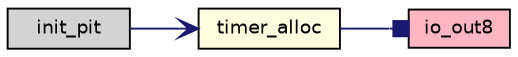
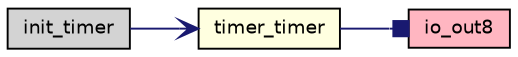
(69, 29) -> (69, 29)
(269, 29) -> (269, 29)
